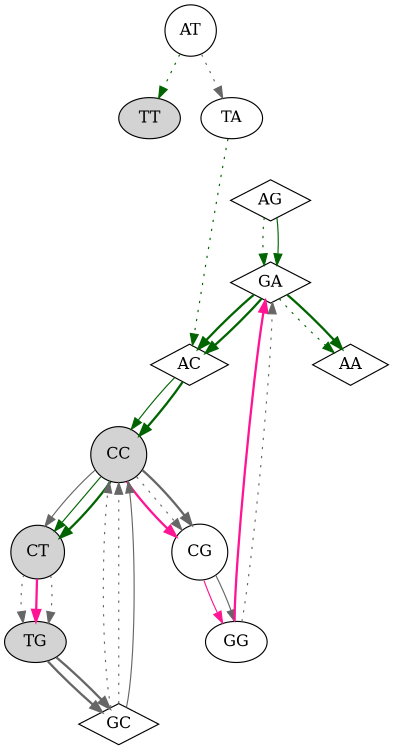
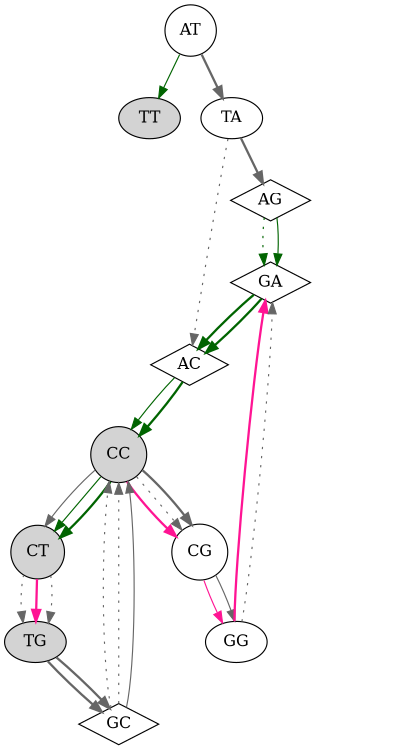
(172, 71) -> (172, 71)
(210, 71) -> (210, 71)
none -> (249, 155)
(211, 236) -> (211, 236)
(350, 365) -> none
